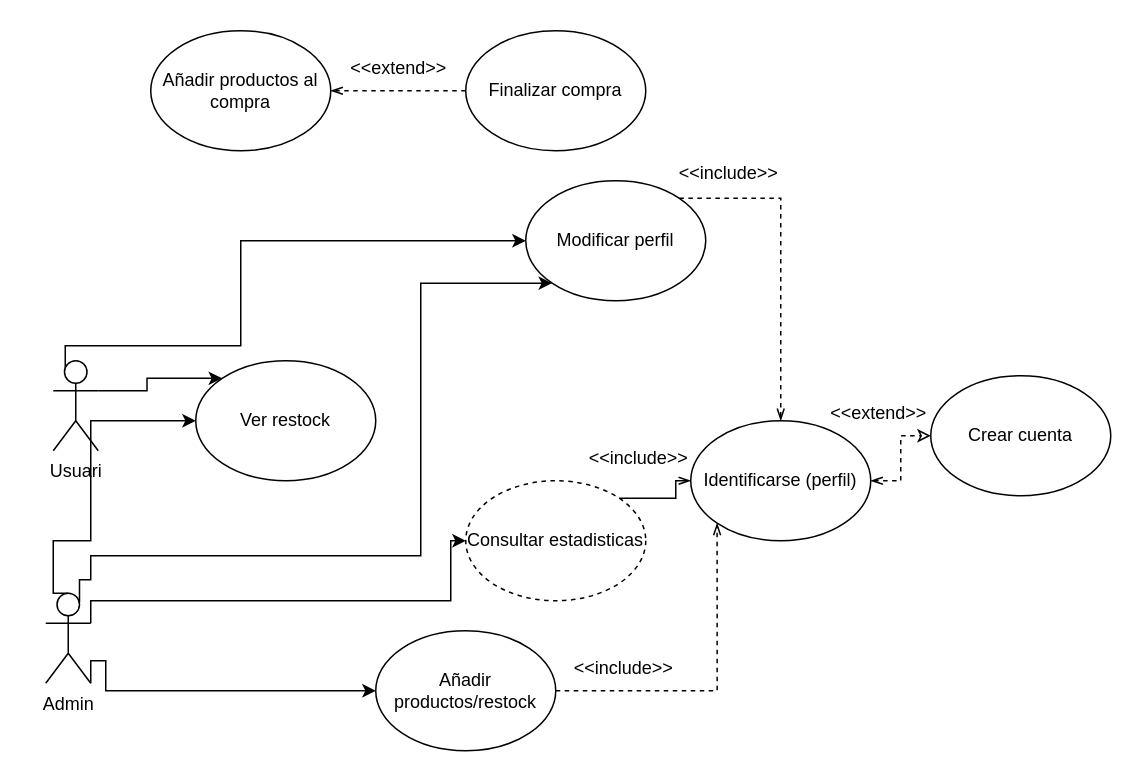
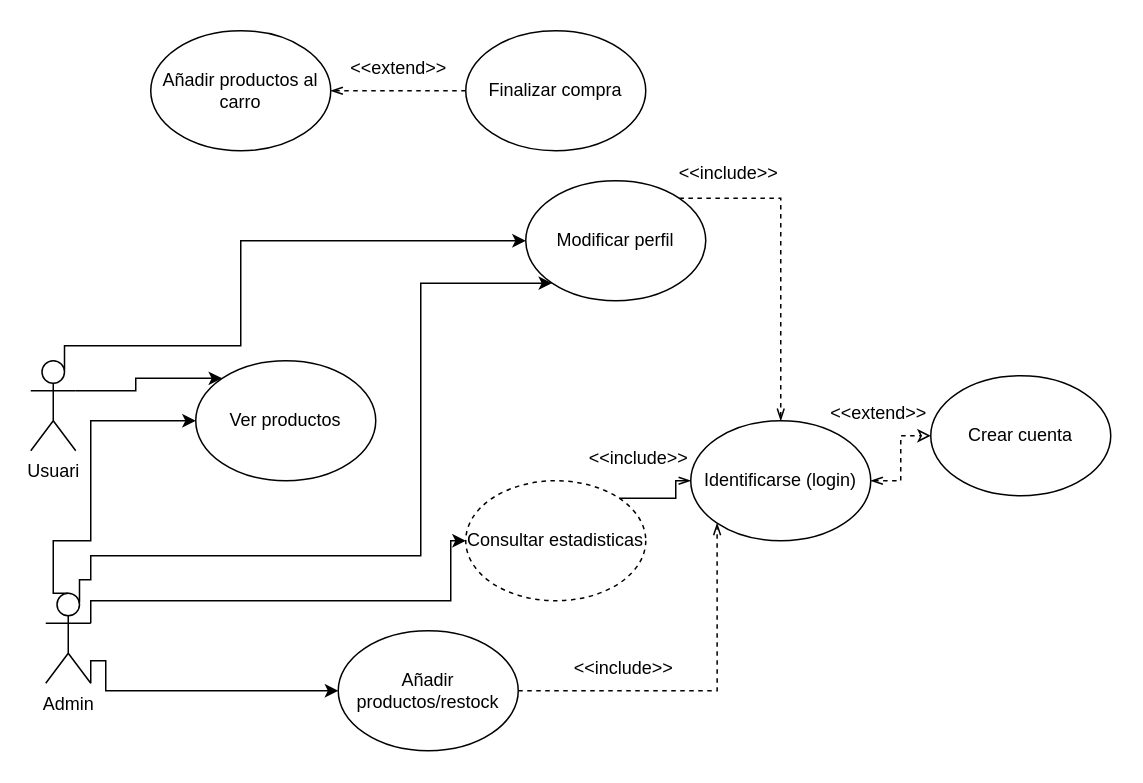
(241, 91) -> (241, 91)
(76, 406) -> (53, 406)
(286, 421) -> (286, 421)
(781, 481) -> (781, 481)
(466, 691) -> (428, 691)
